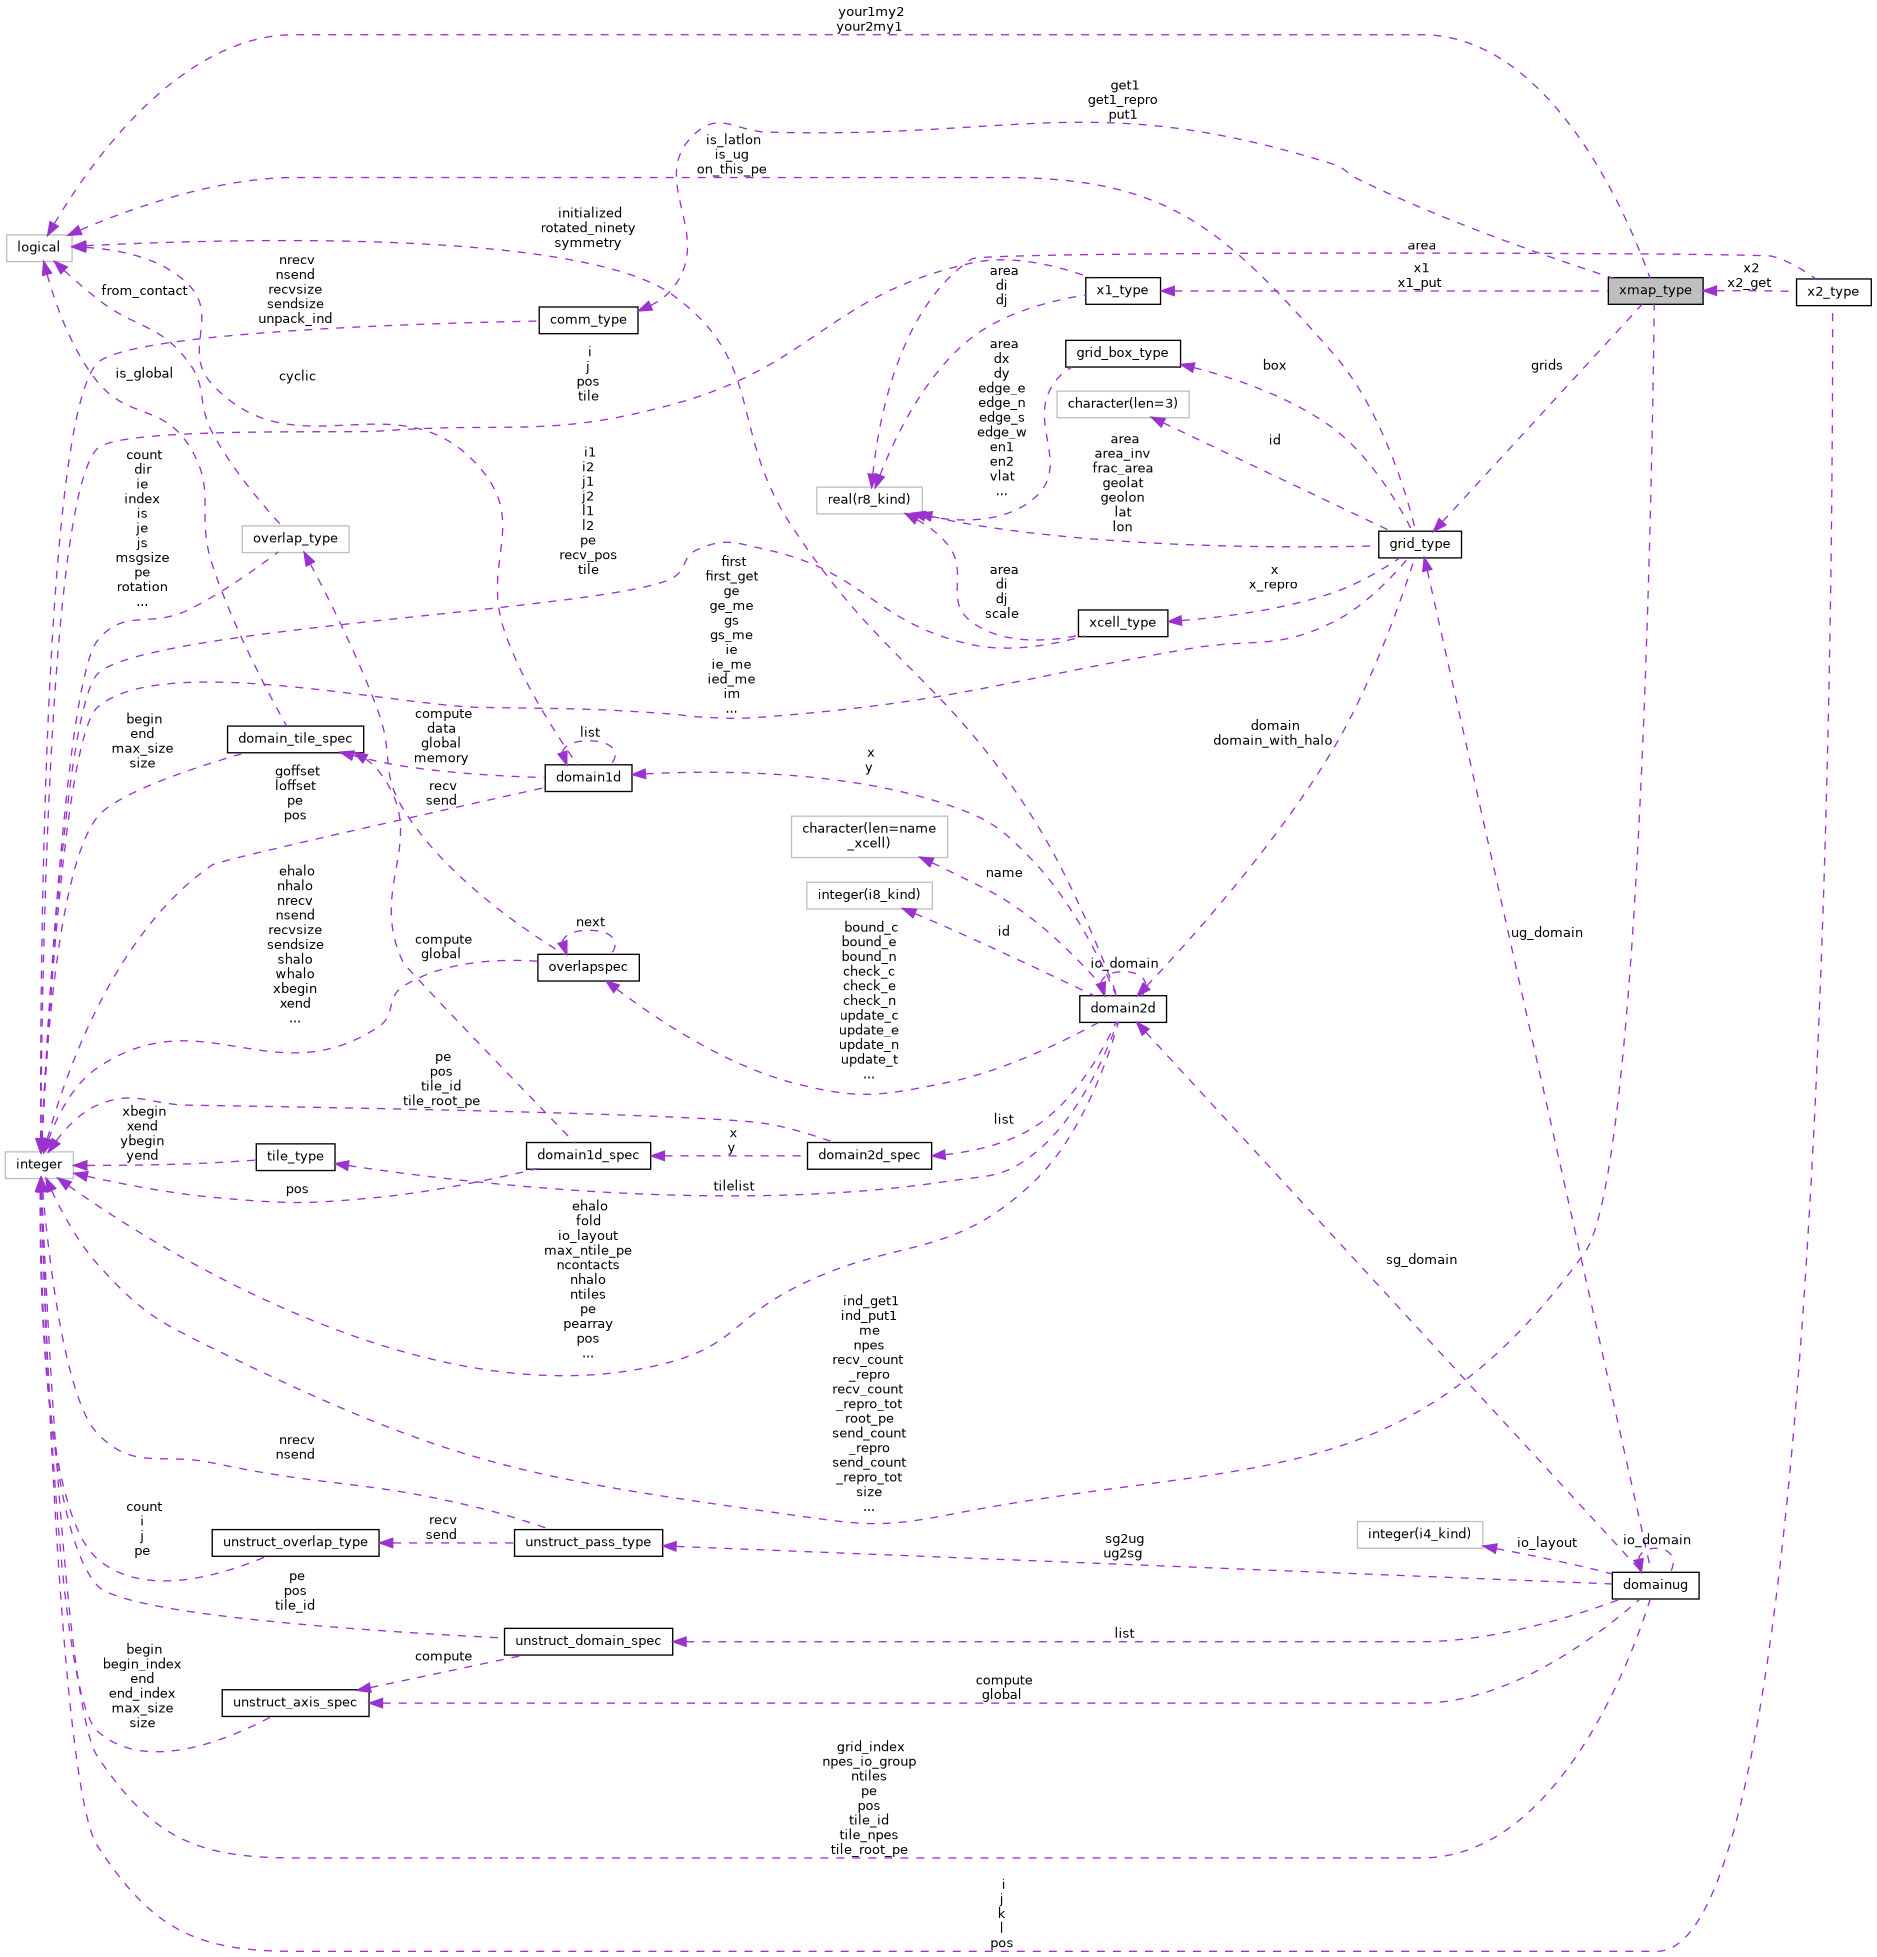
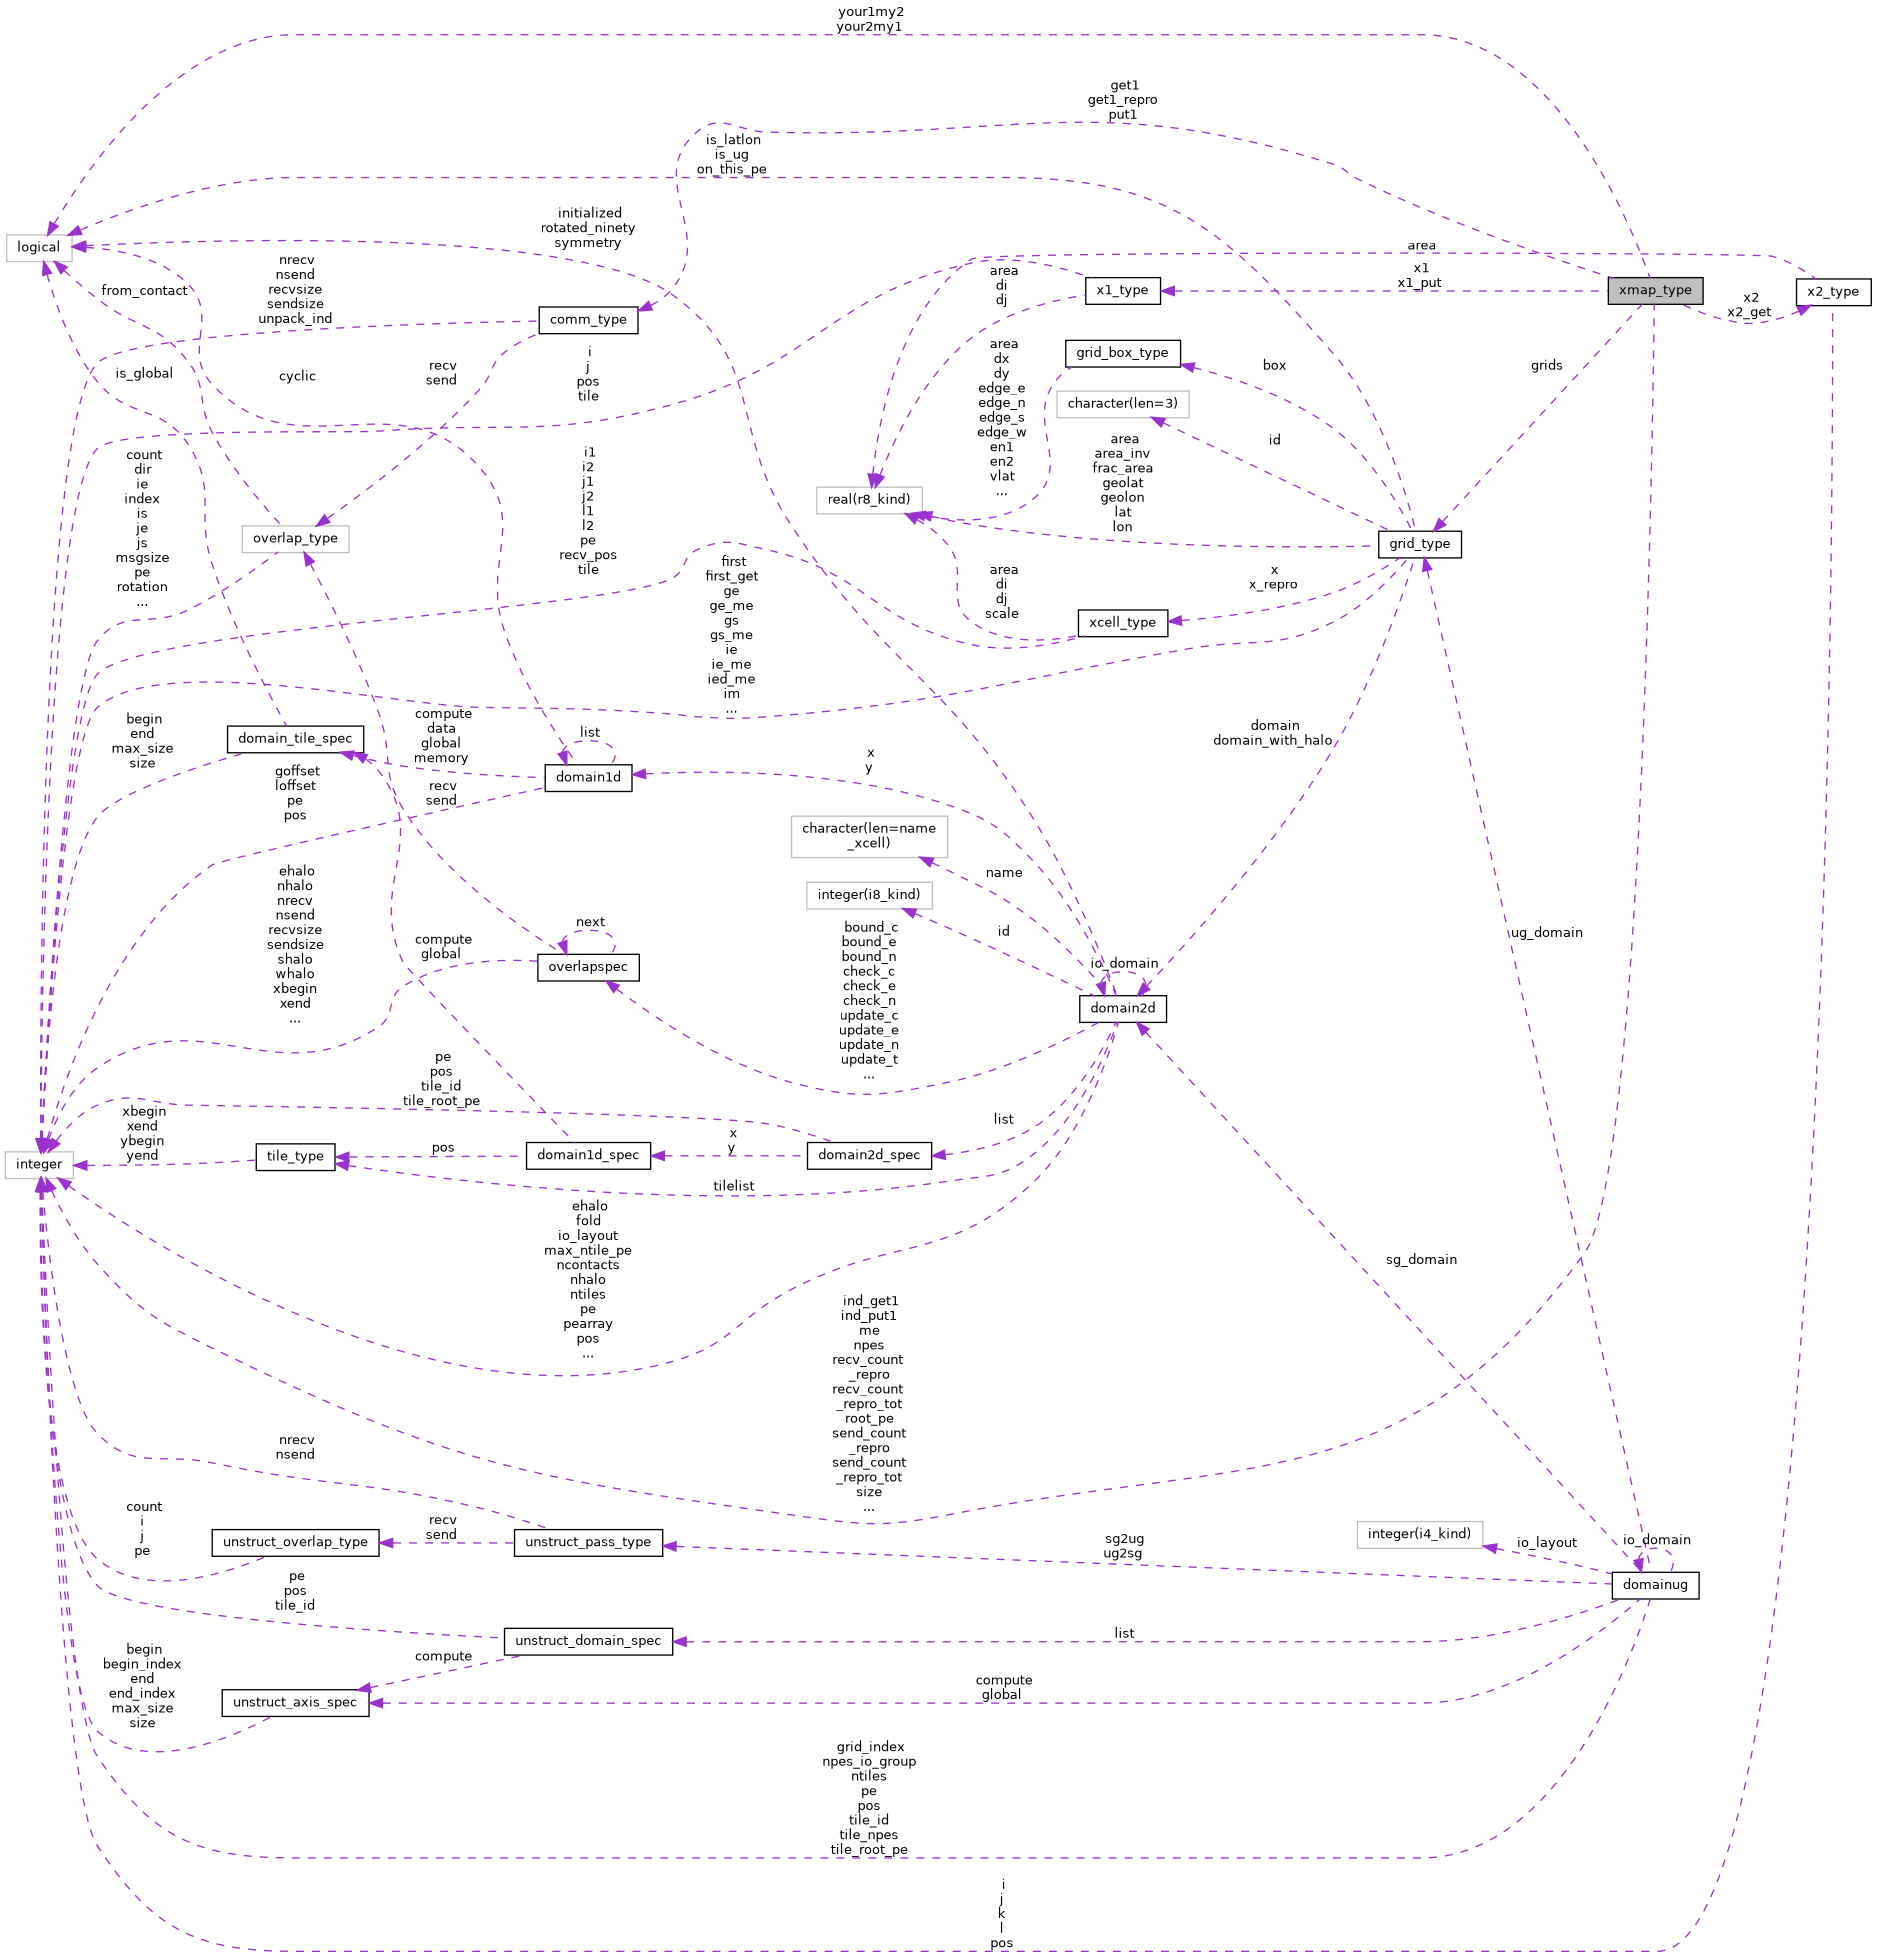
(1756, 291) -> (1739, 323)
none -> (423, 444)
(313, 1202) -> (438, 1157)
